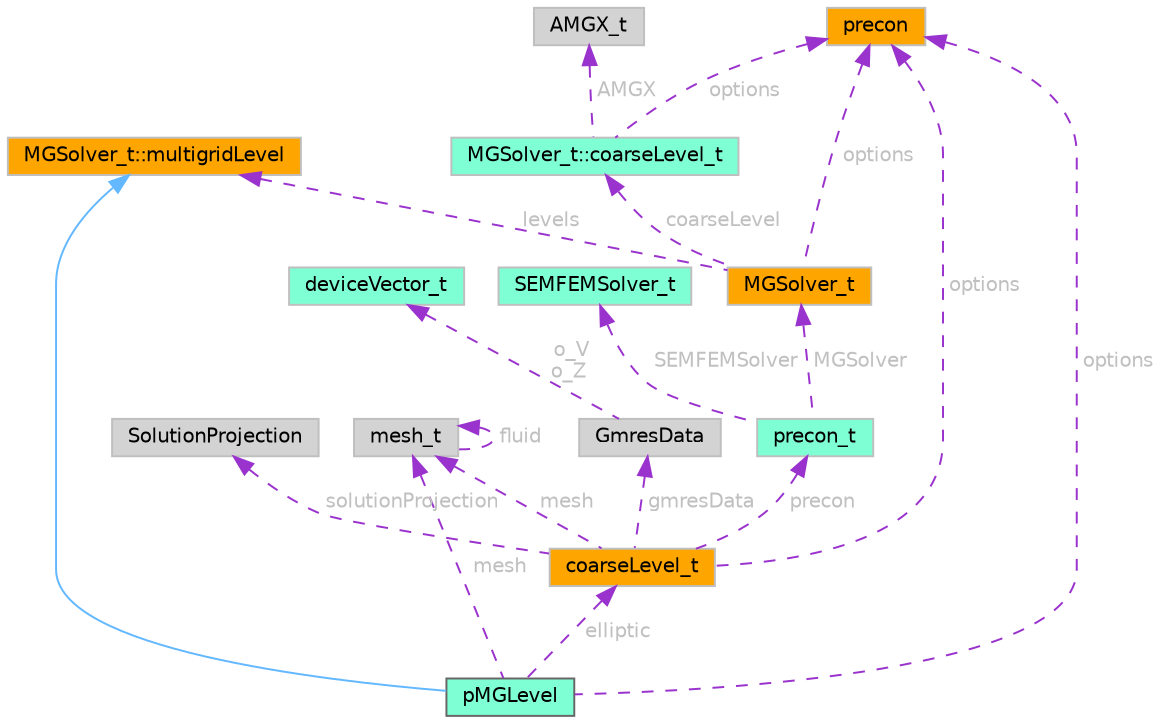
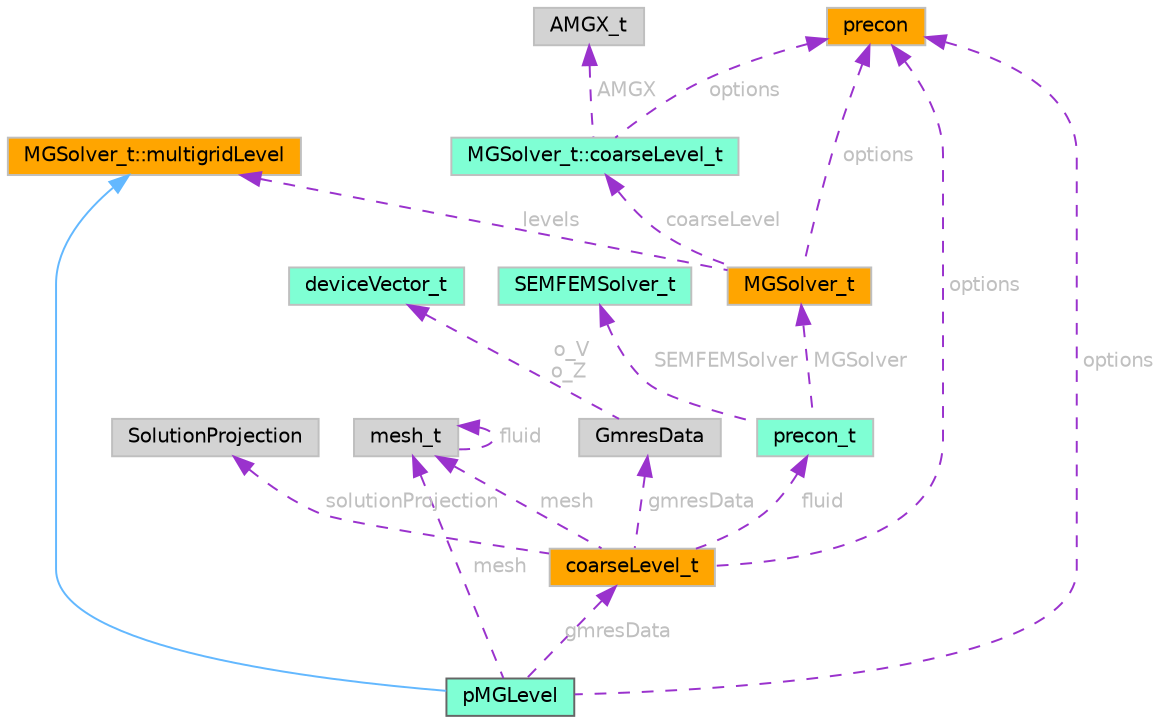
(820, 502) -> (820, 502)
(616, 632) -> (616, 632)
